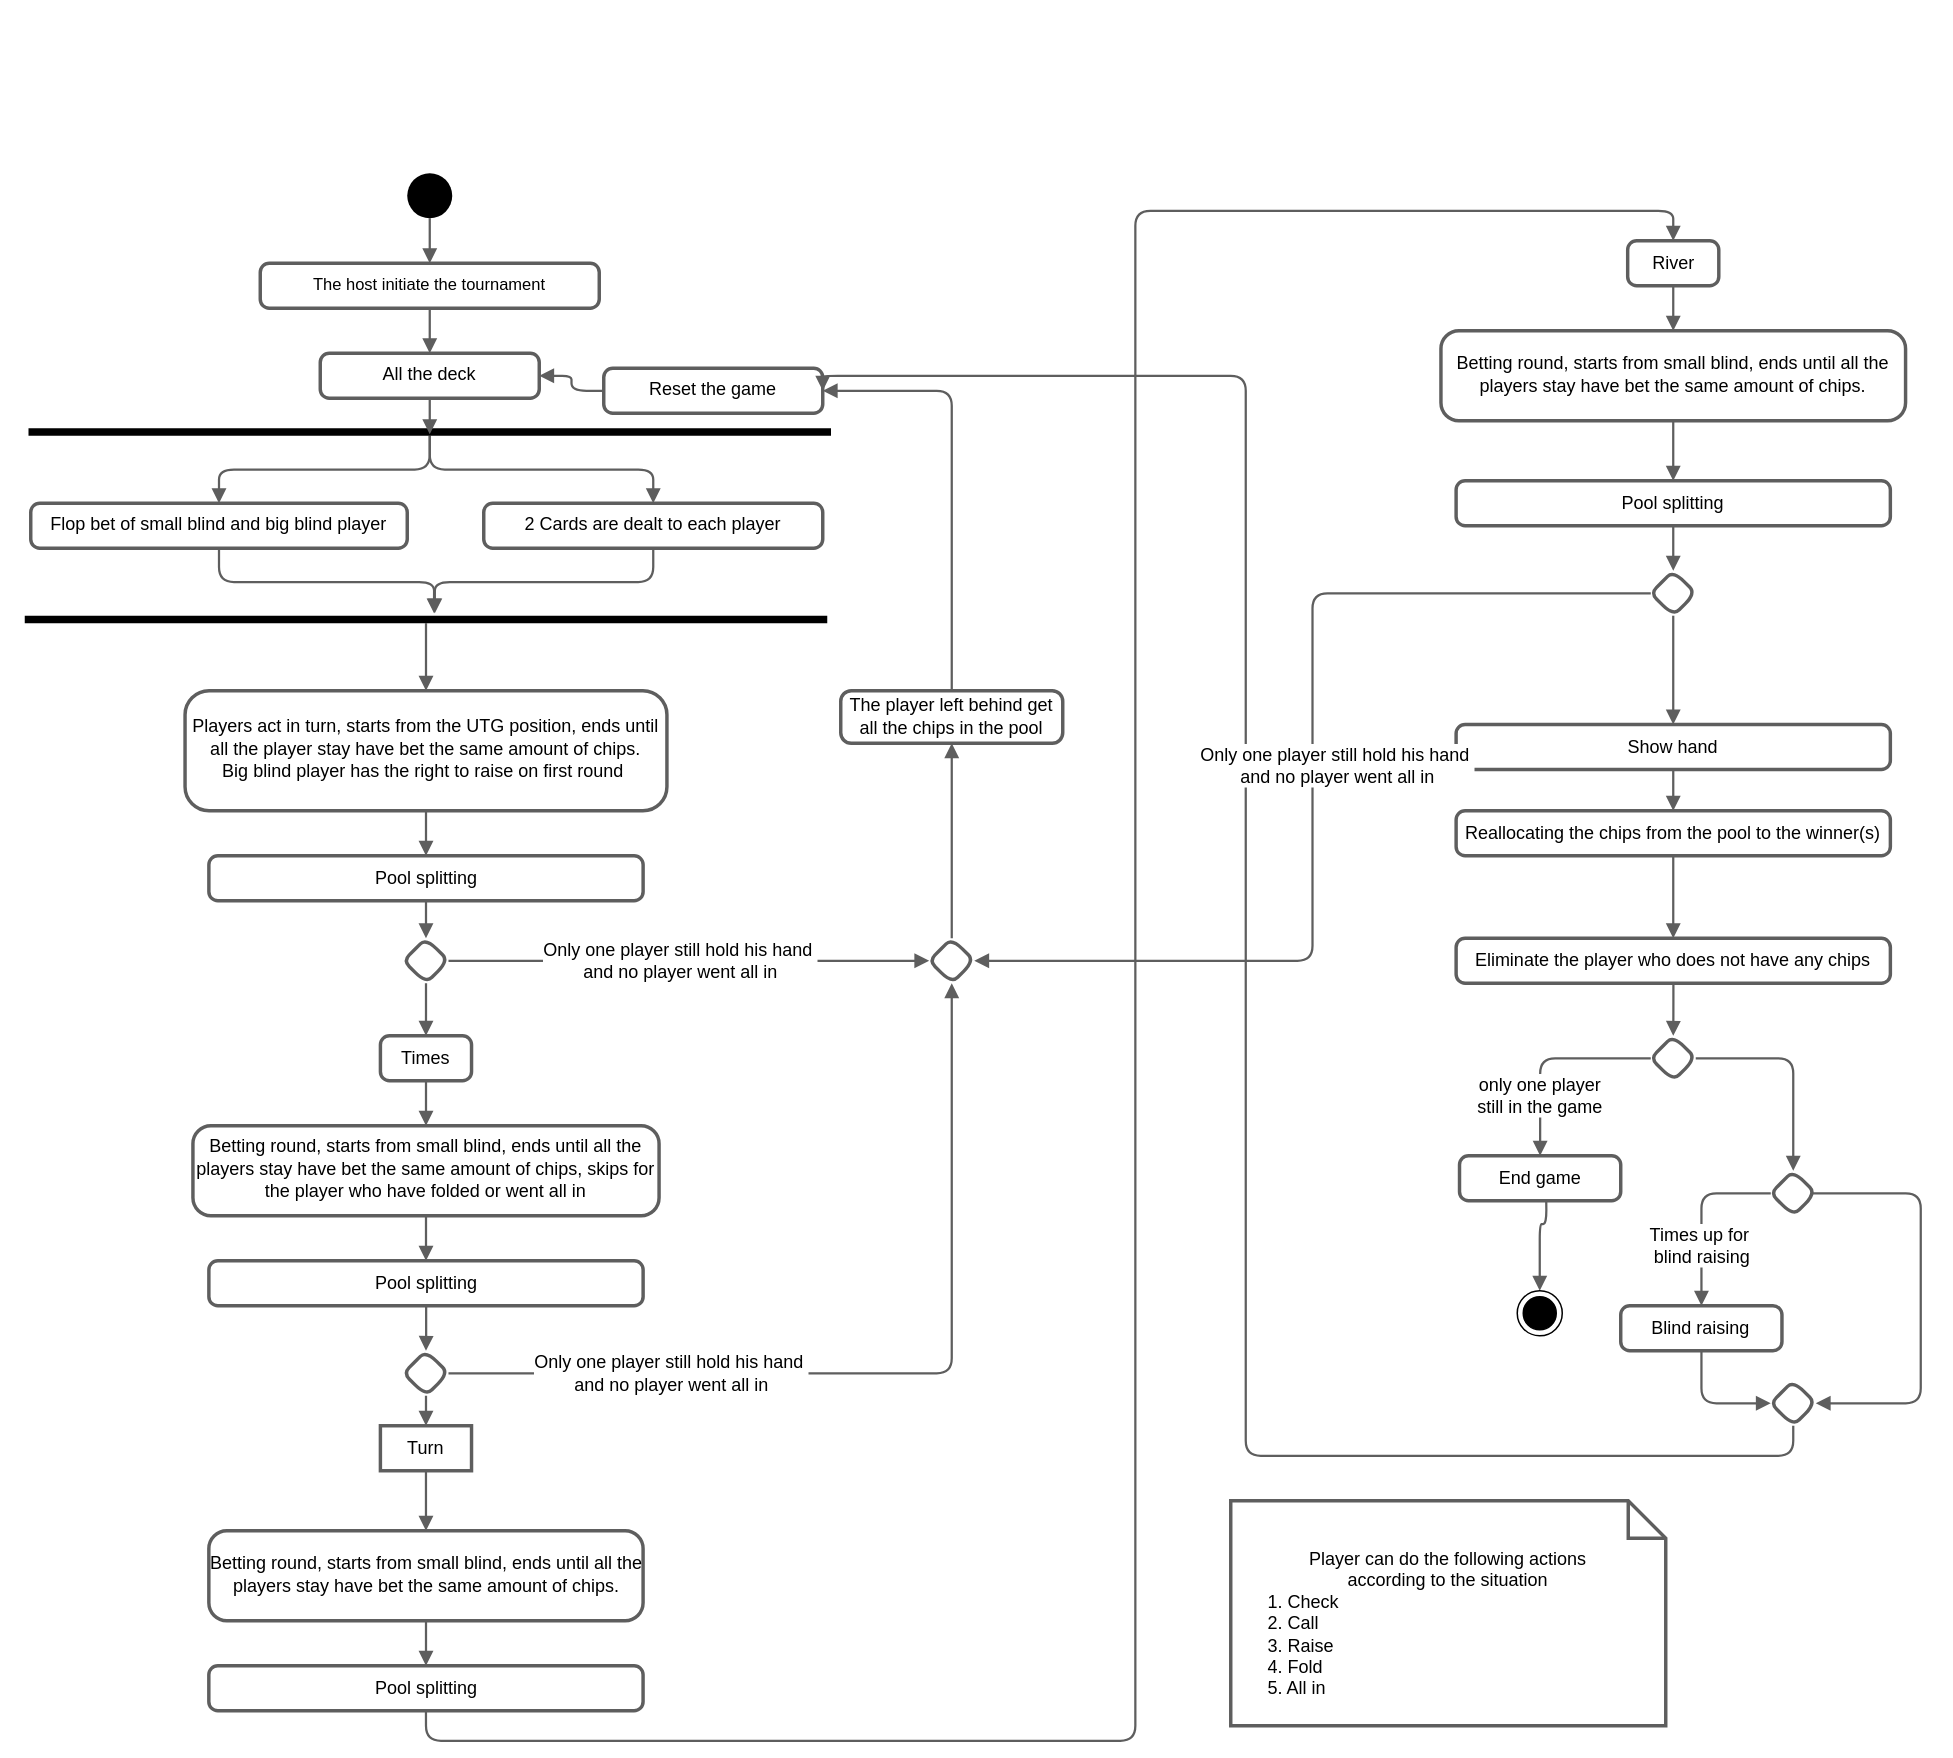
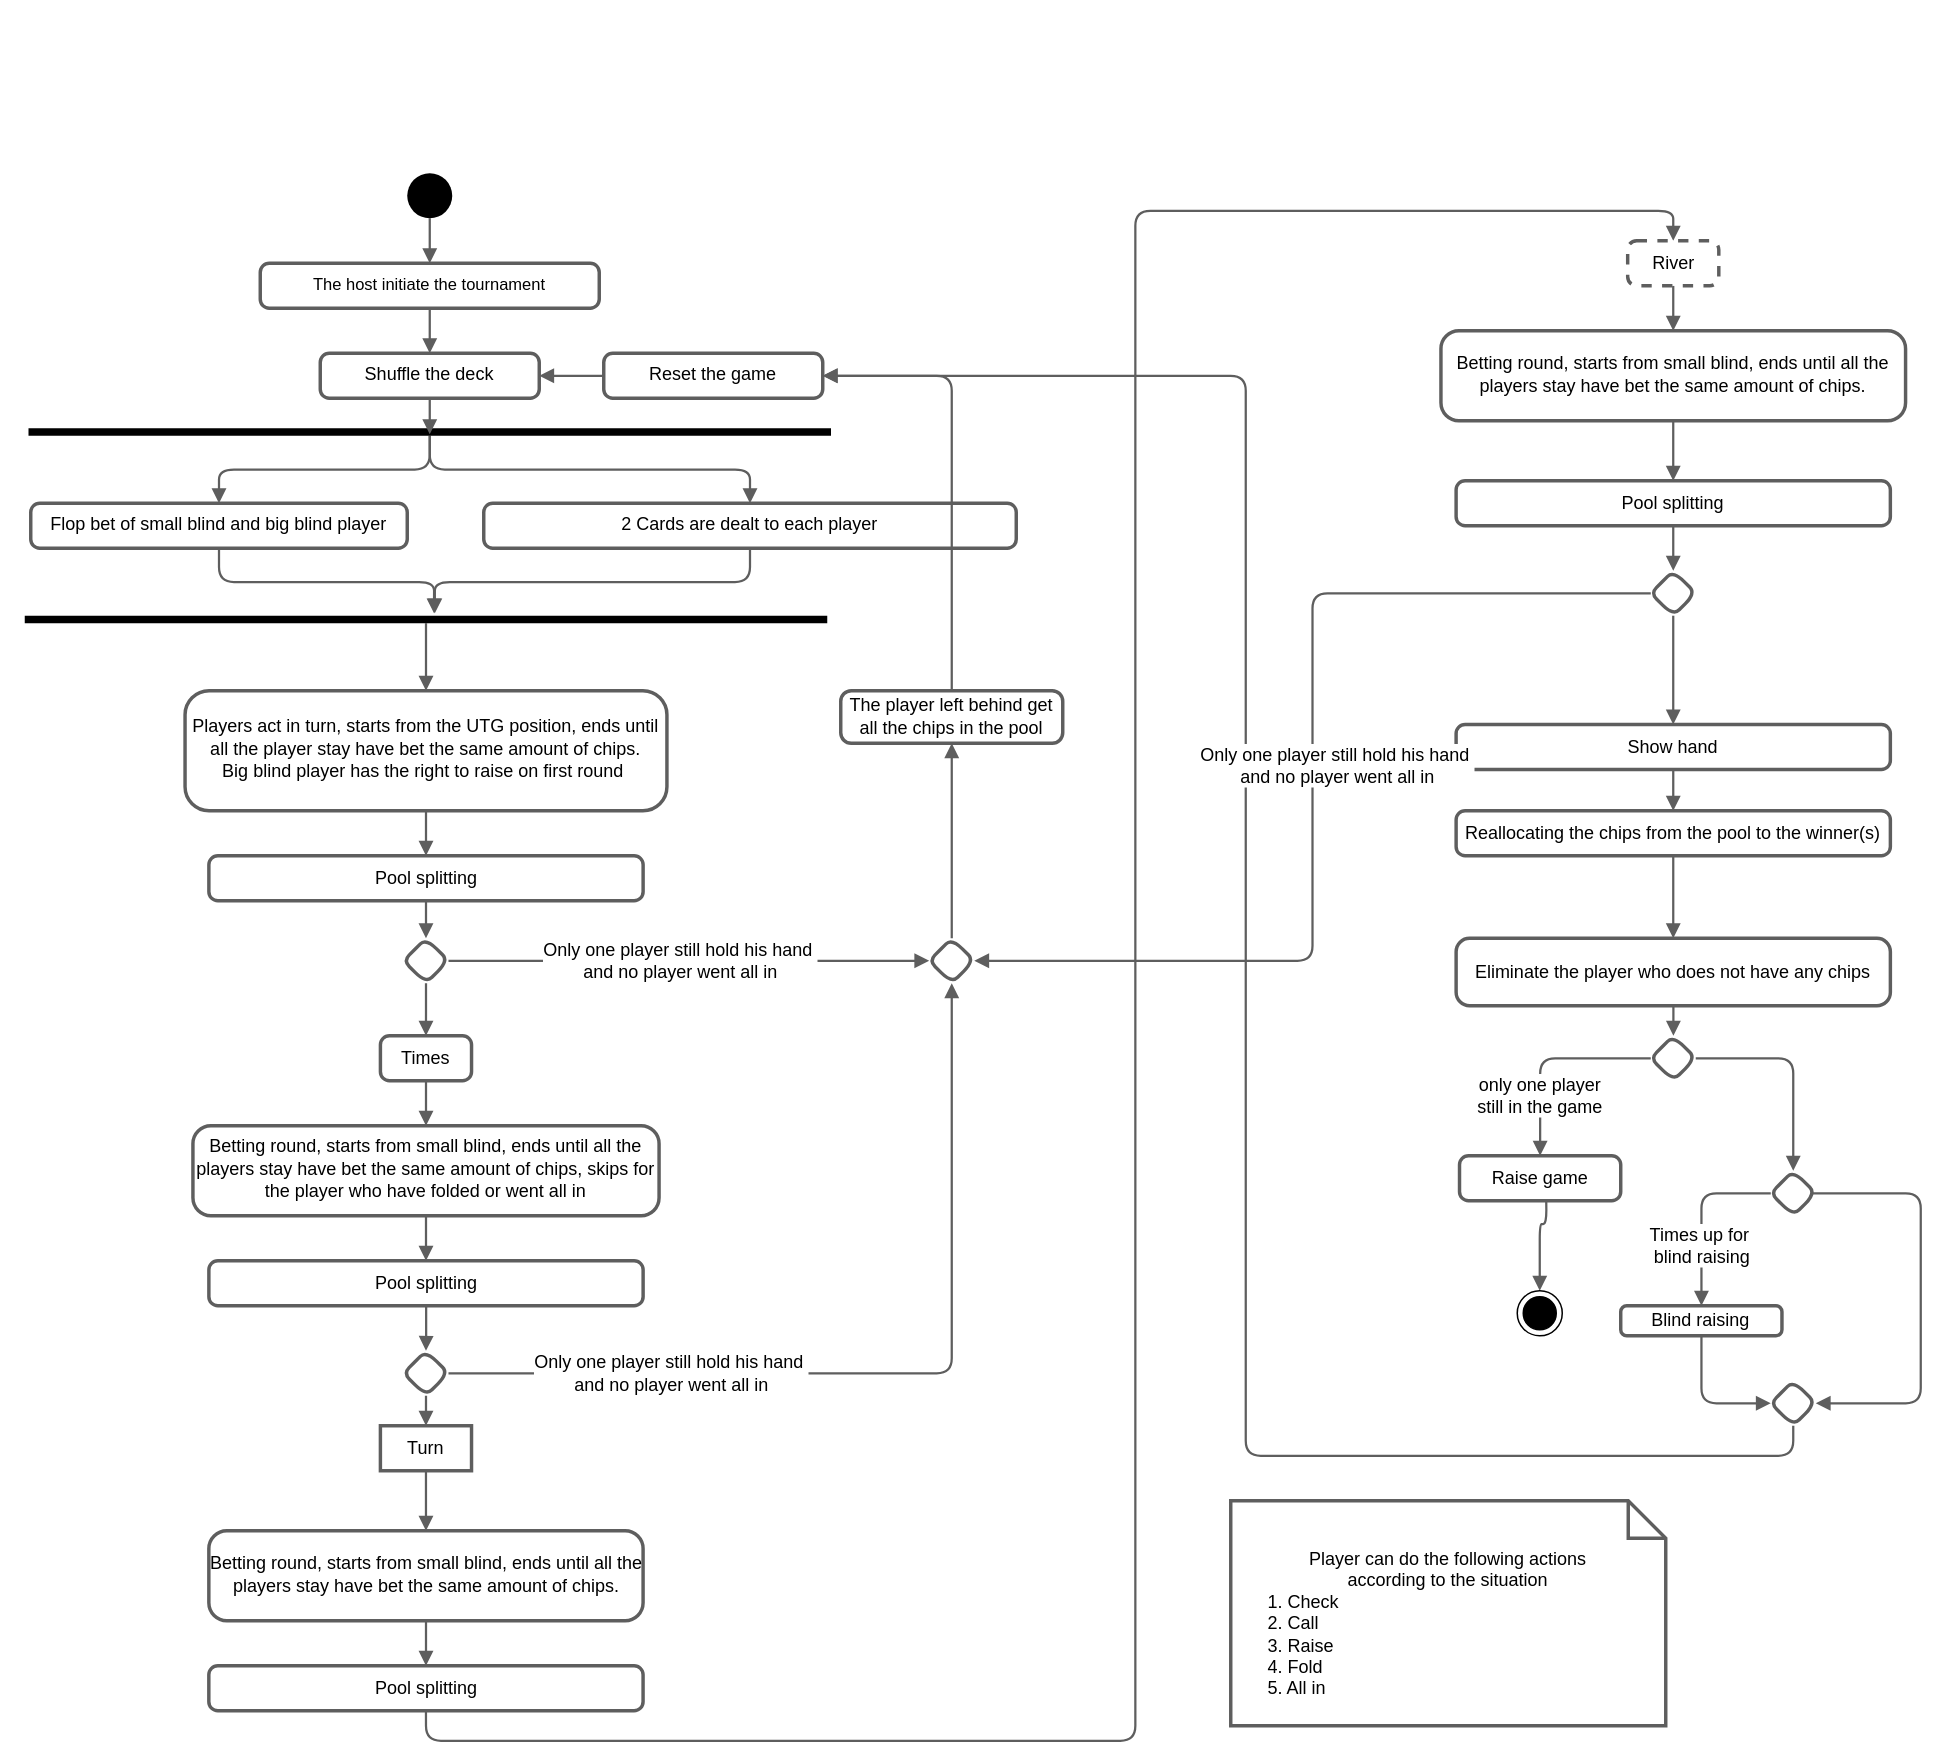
(1673, 263) -> (1673, 263)
(430, 376) -> (430, 376)
(713, 391) -> (713, 376)
(653, 526) -> (750, 526)
(1673, 961) -> (1673, 972)
(1541, 1178) -> (1541, 1178)
(1701, 1328) -> (1701, 1321)
